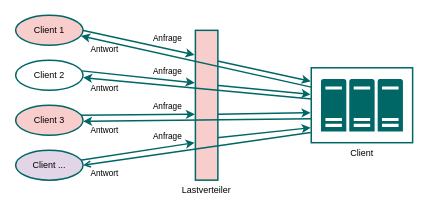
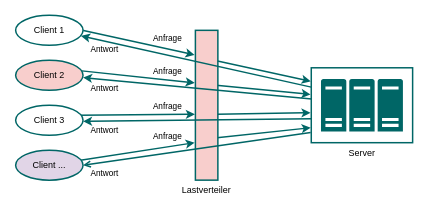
(49, 30) -> (49, 30)
(49, 75) -> (49, 75)
(49, 120) -> (49, 120)
(362, 154) -> (362, 154)
